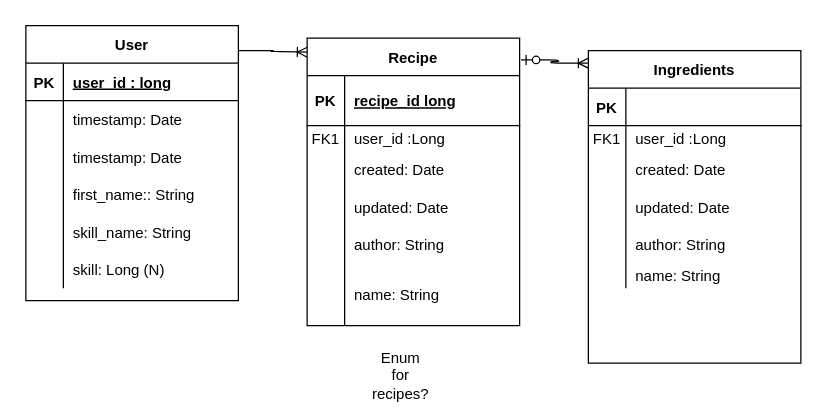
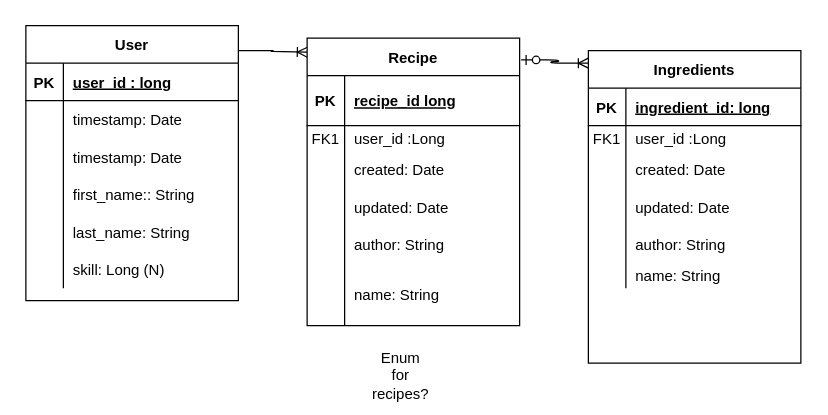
none -> (713, 107)
(136, 233) -> (136, 233)
